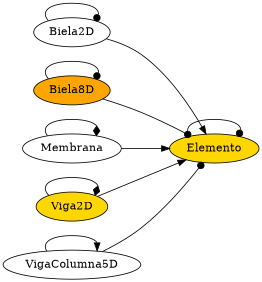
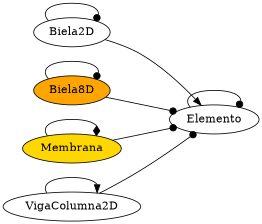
(72, 148) -> (72, 148)
(141, 148) -> (141, 134)
(214, 148) -> (214, 119)
(72, 207) -> none
(72, 265) -> (72, 207)
